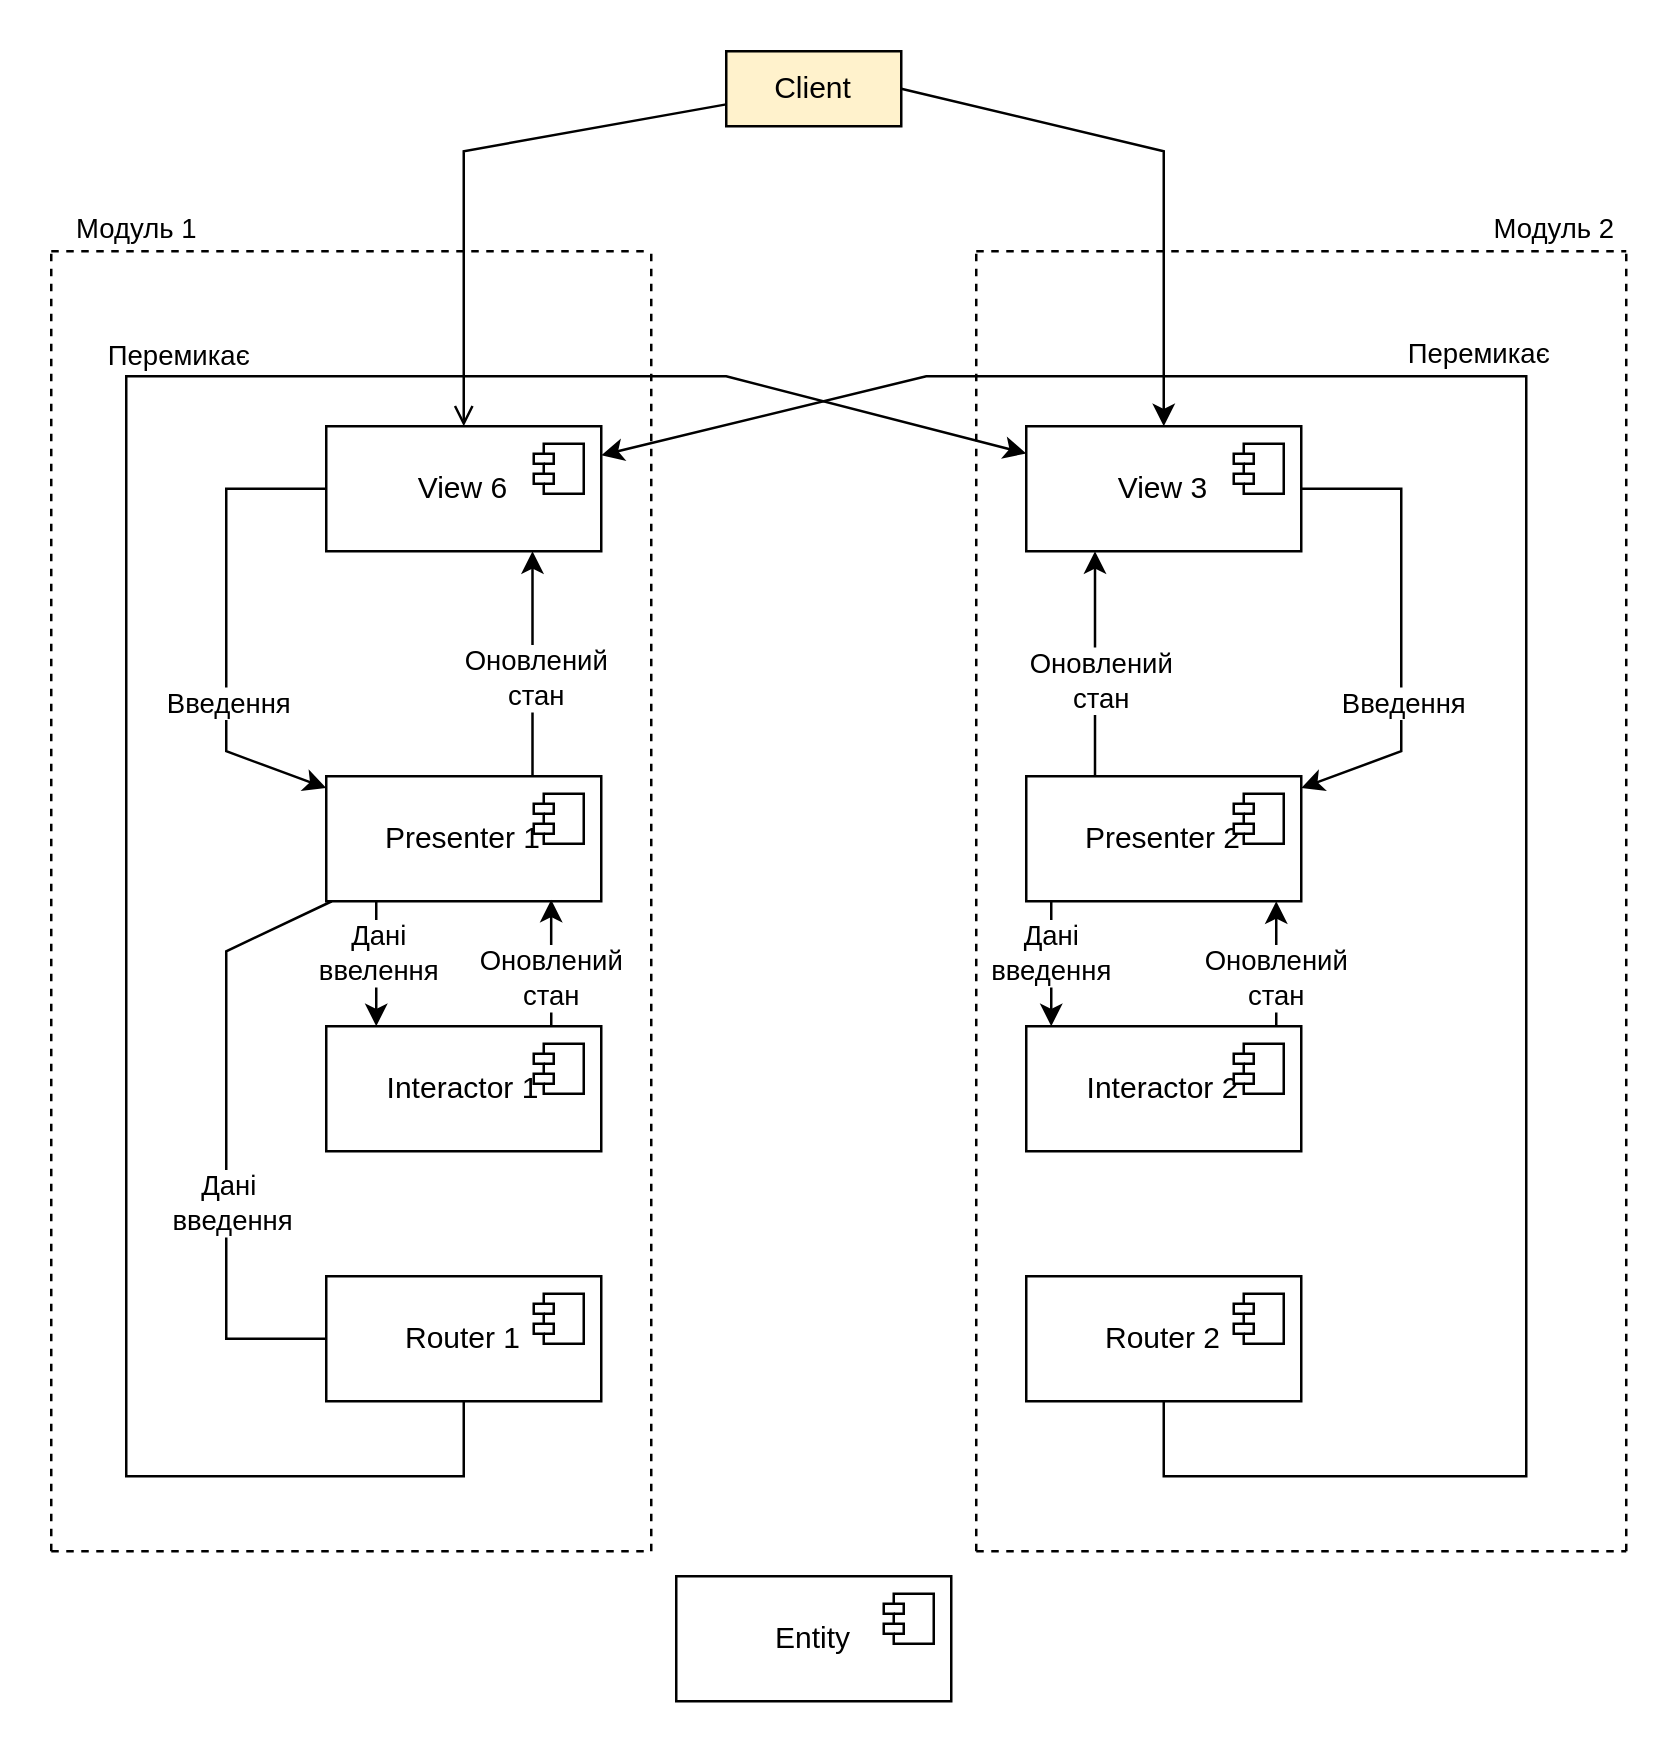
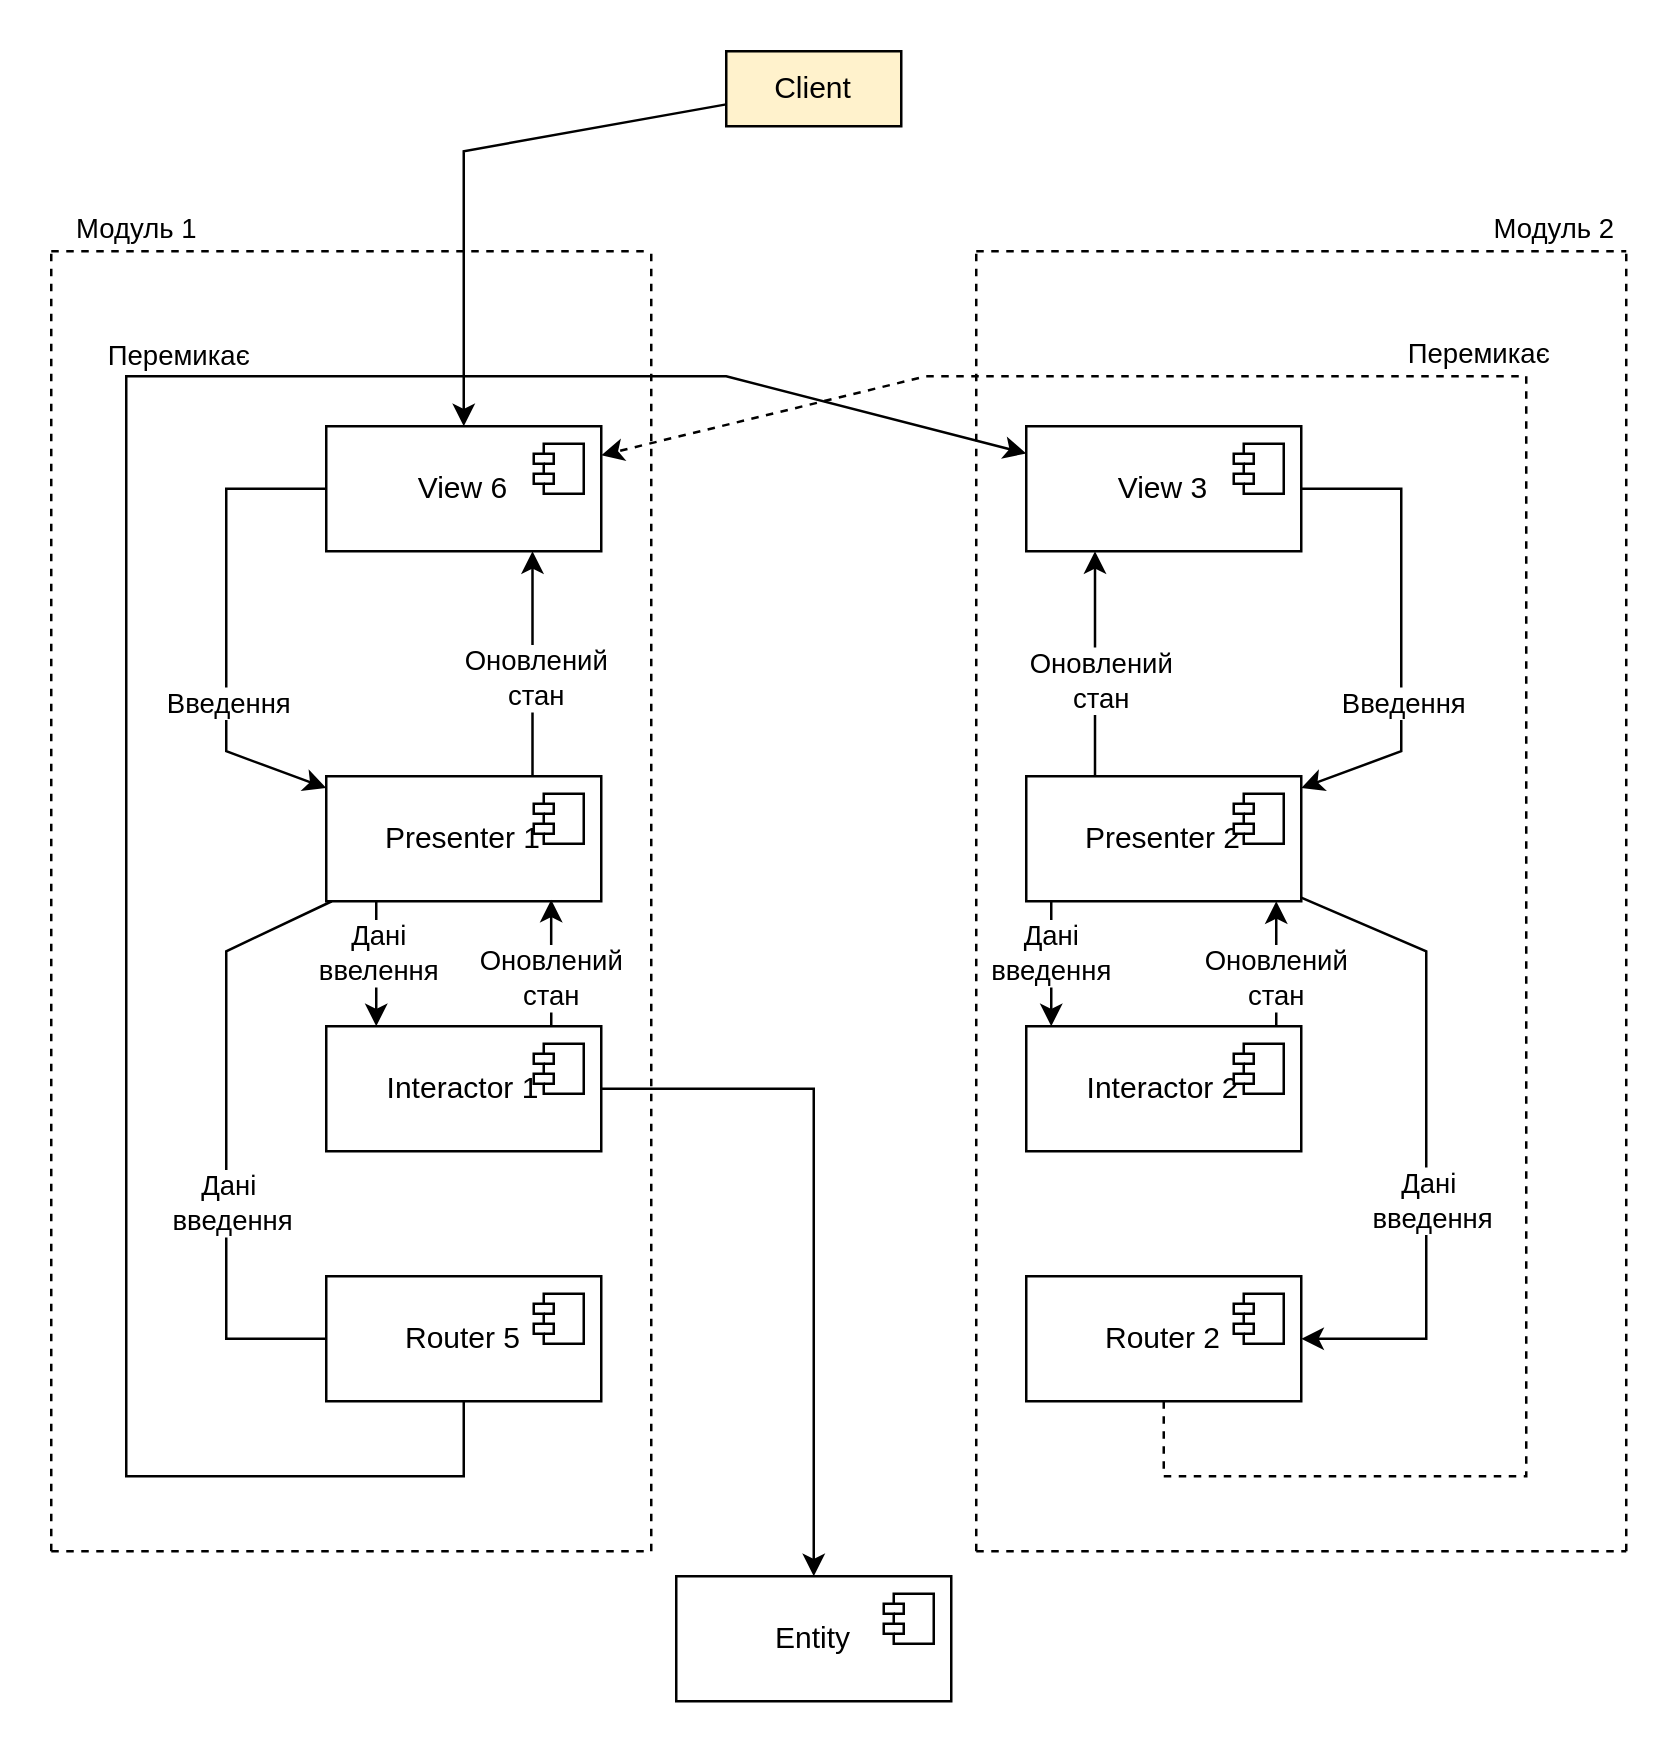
(1079, 131) -> none
(464, 412) -> (464, 408)
(1526, 967) -> (1526, 967)
none -> (1426, 991)
none -> (814, 1245)
(464, 1339) -> (464, 1339)
